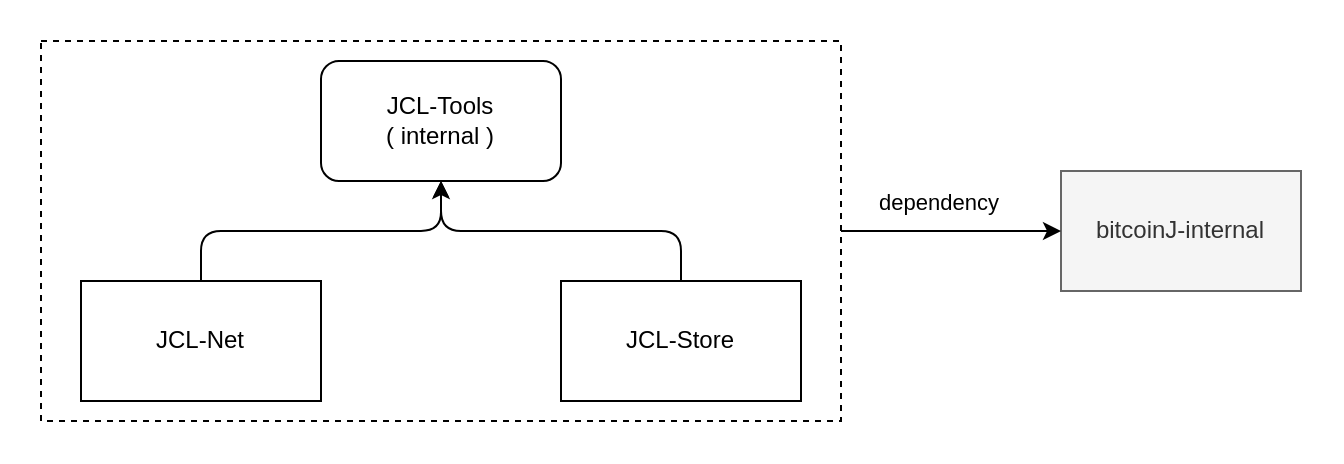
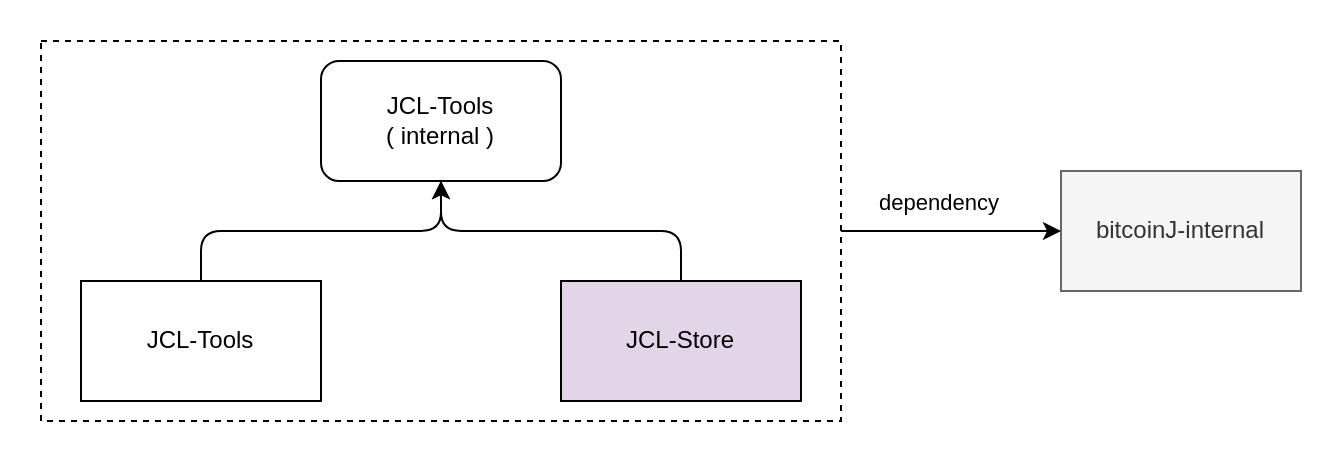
(451, 229) -> (451, 229)
(201, 341) -> (201, 341)
(681, 341) -> (681, 341)
